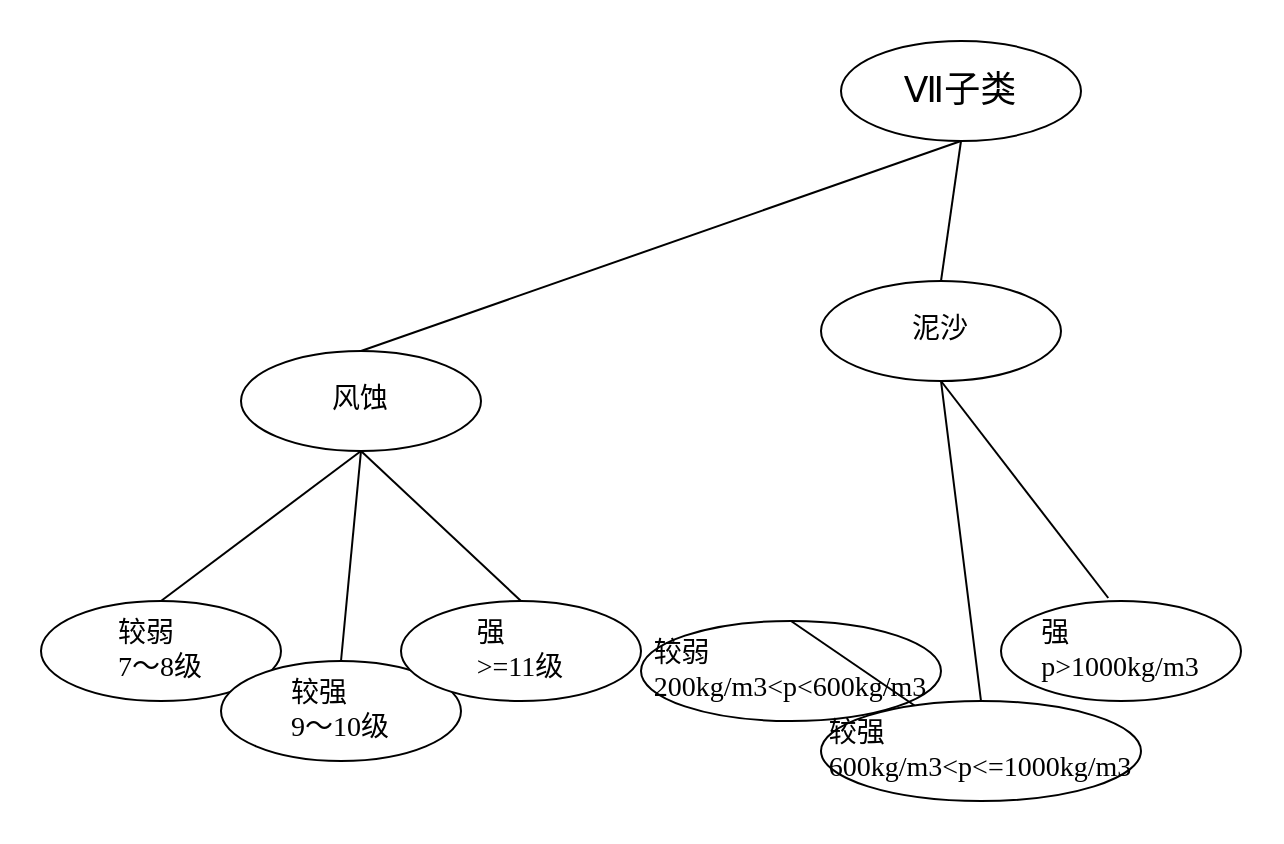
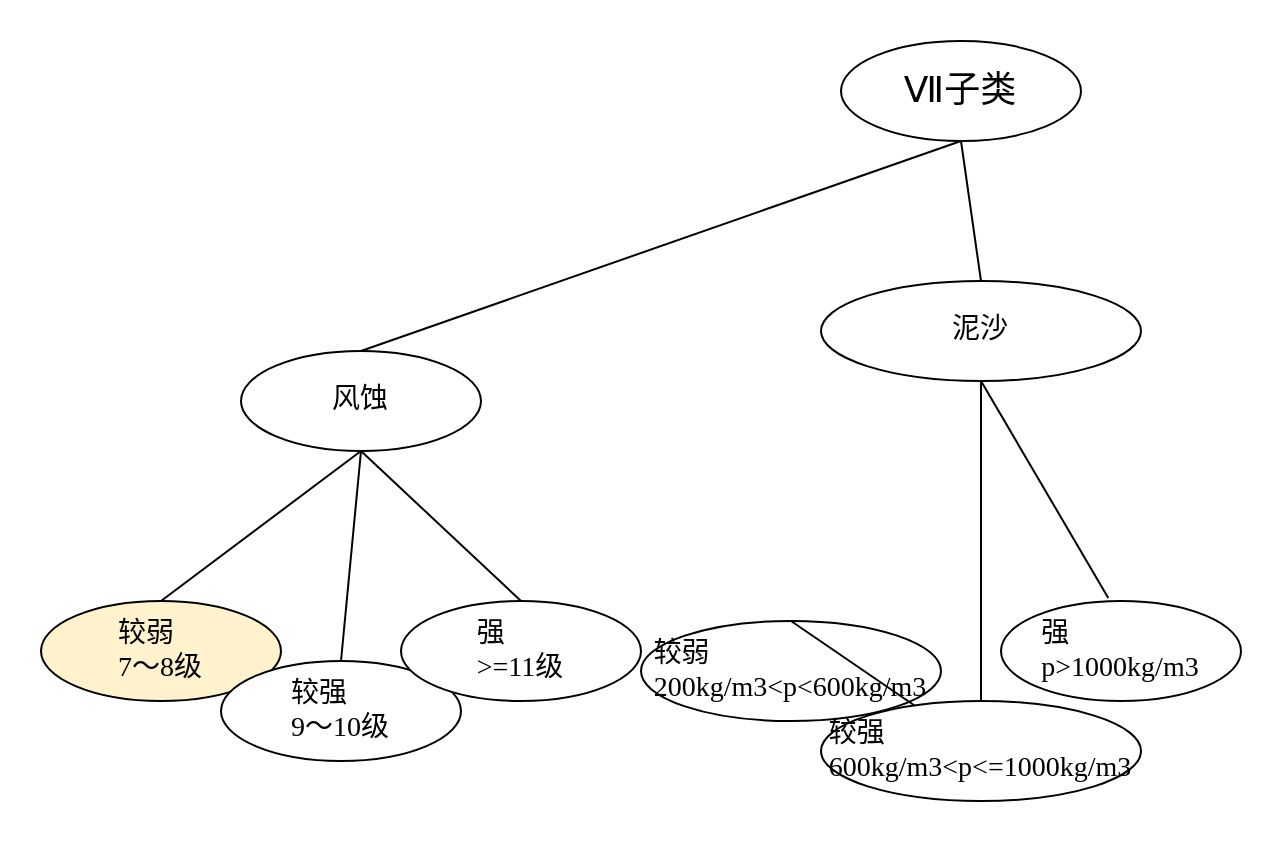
(941, 331) -> (981, 331)
(161, 651) -> (161, 651)
